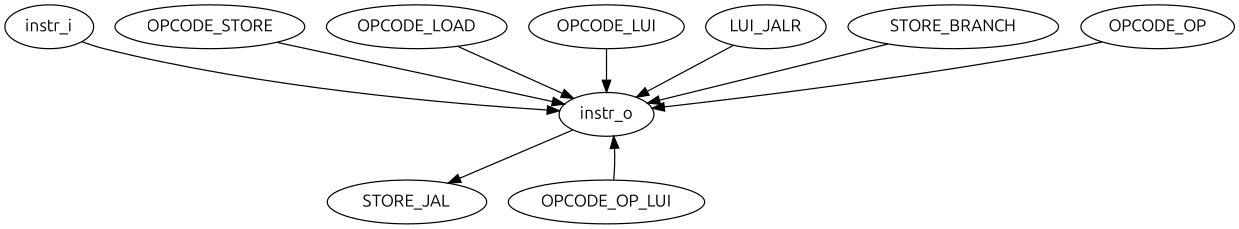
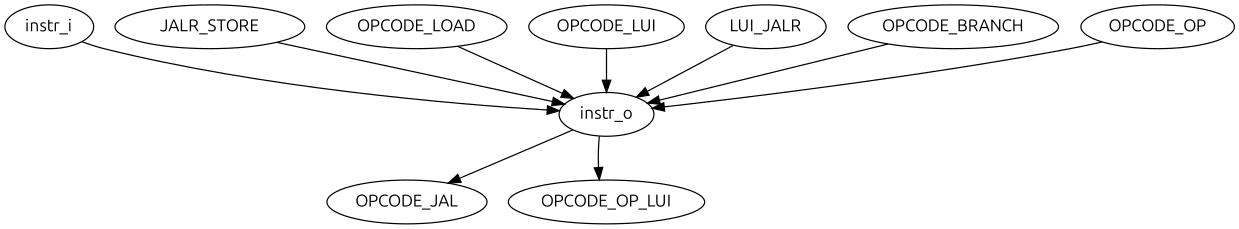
(210, 27) -> (210, 27)
(953, 27) -> (953, 27)
(615, 164) -> (598, 152)
(407, 202) -> (407, 202)
